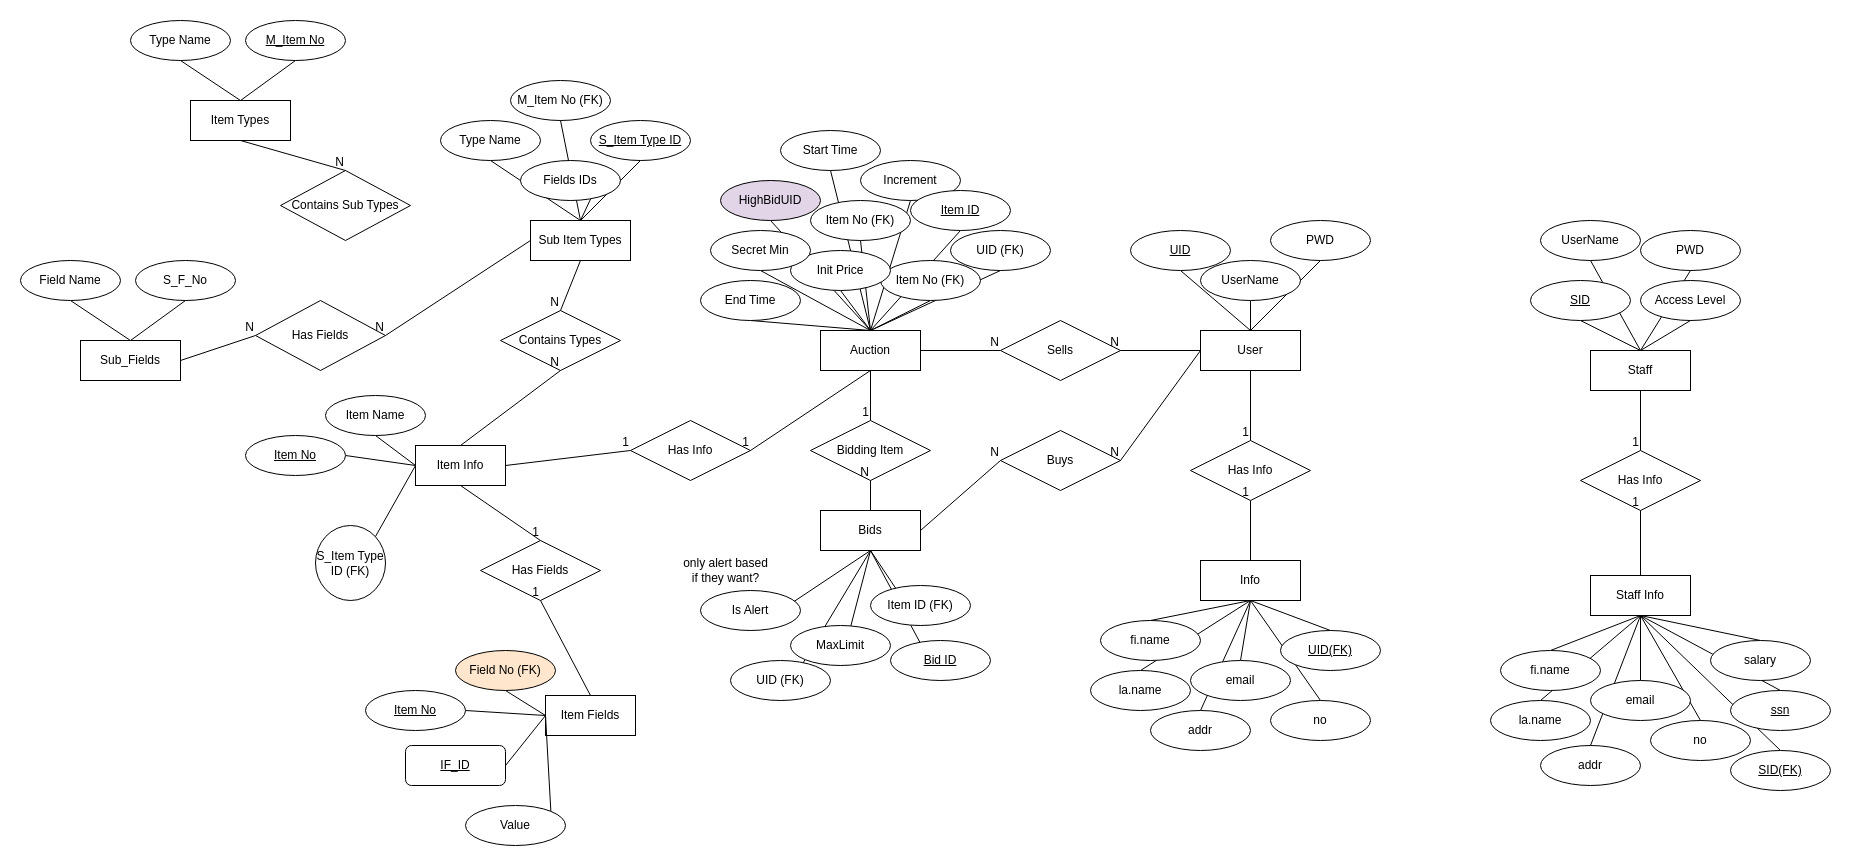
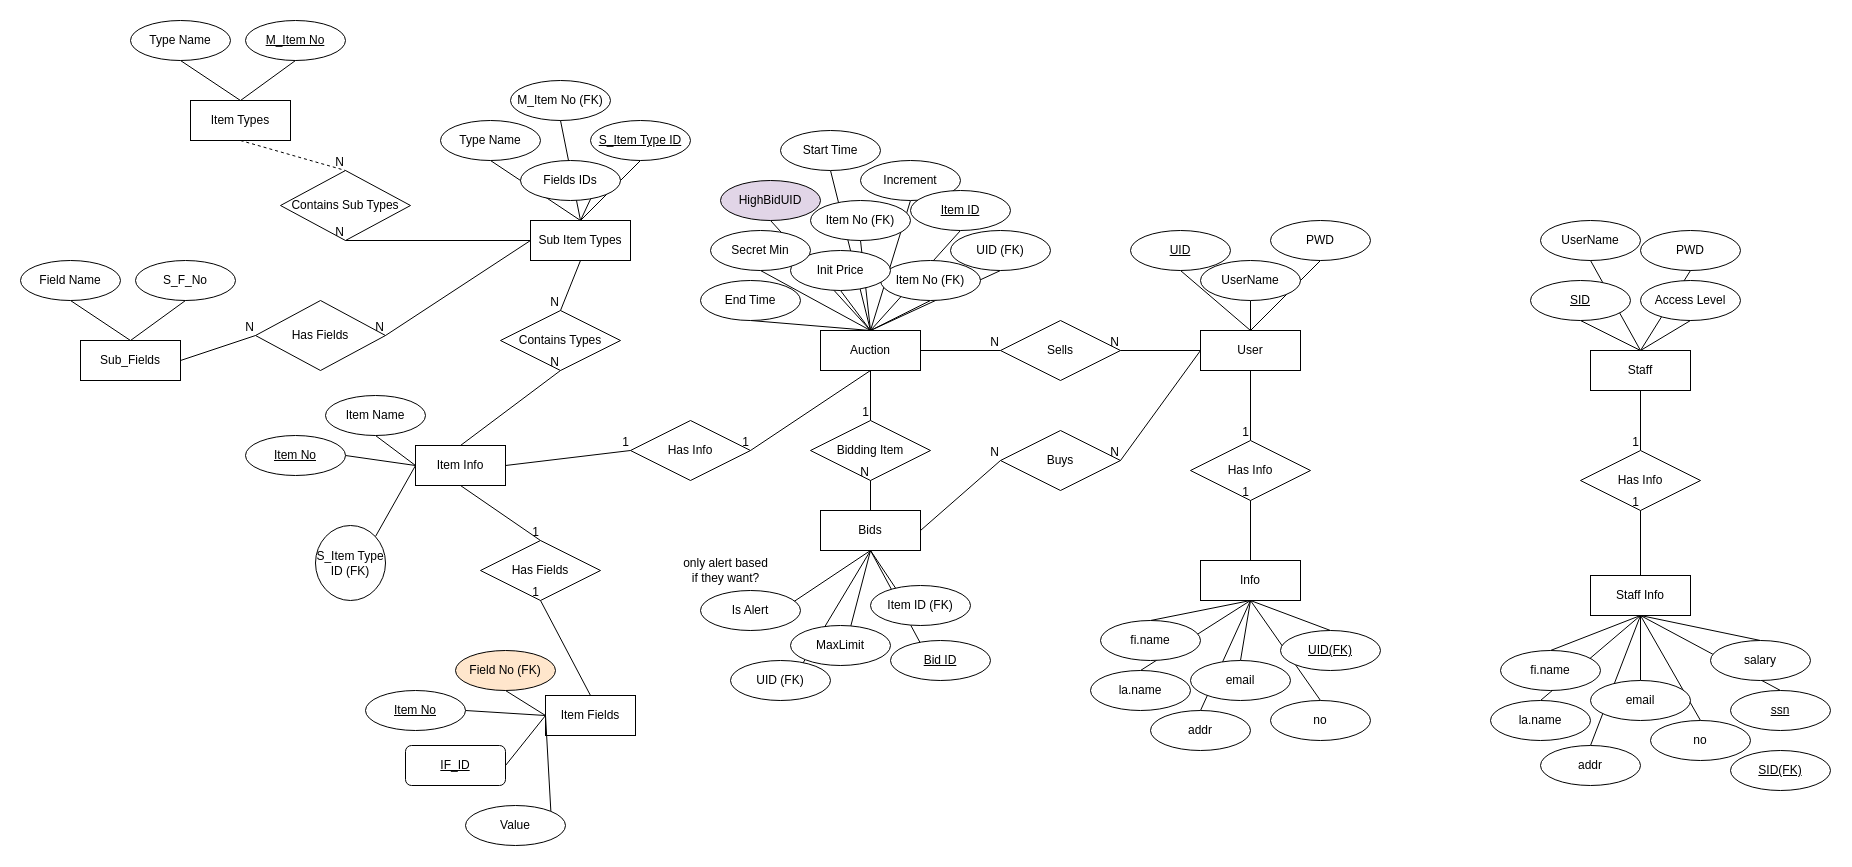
(293, 155) -> (293, 155)
none -> (437, 241)
(1689, 662) -> none
